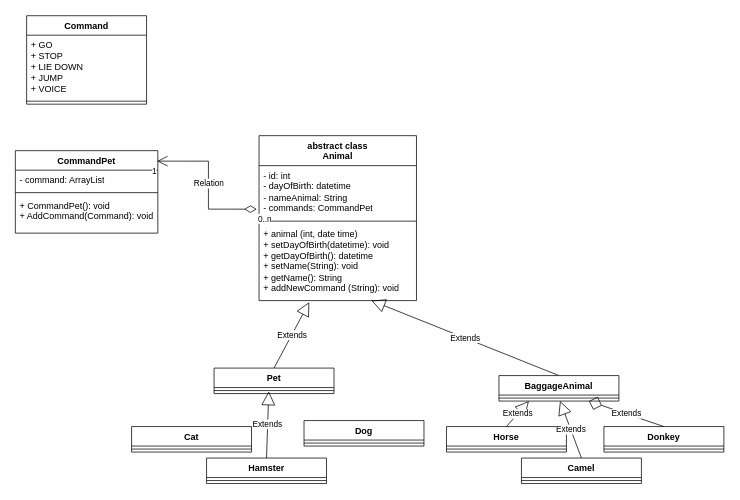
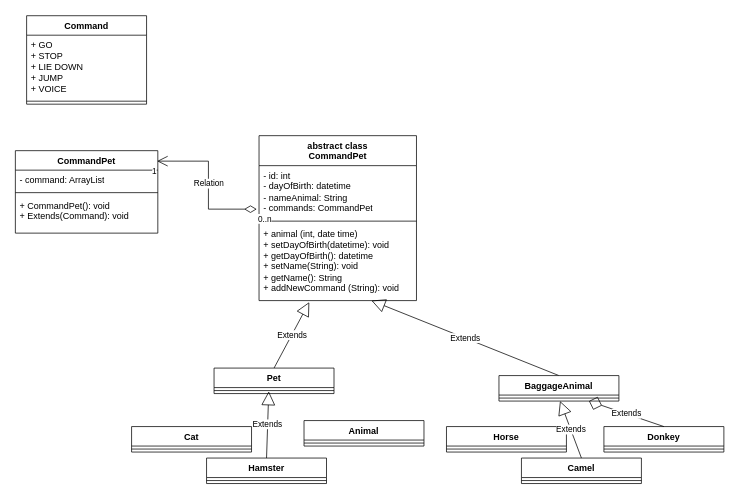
(338, 151) -> (338, 151)
(83, 211) -> (76, 211)
(513, 419) -> none
(364, 431) -> (364, 431)
